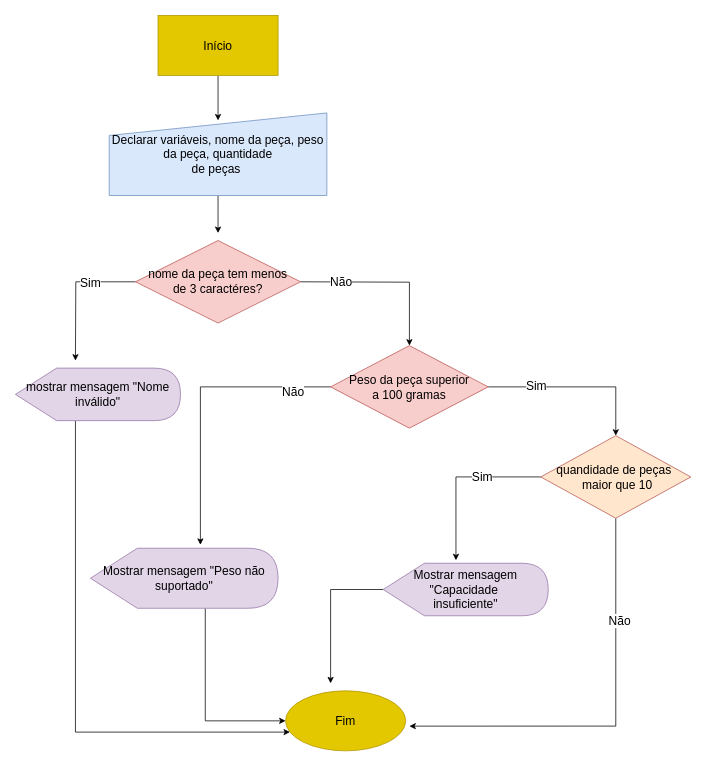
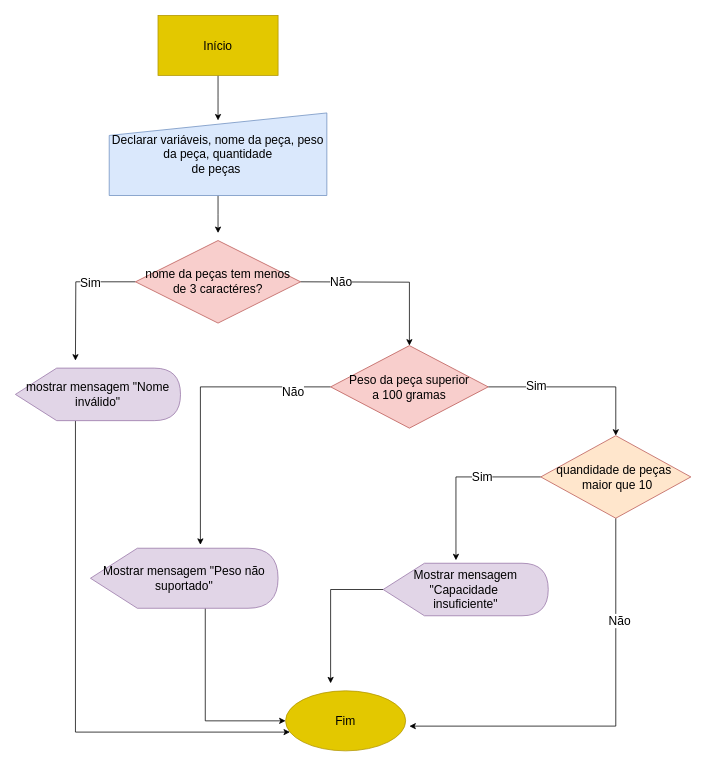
(218, 282) -> (218, 282)
